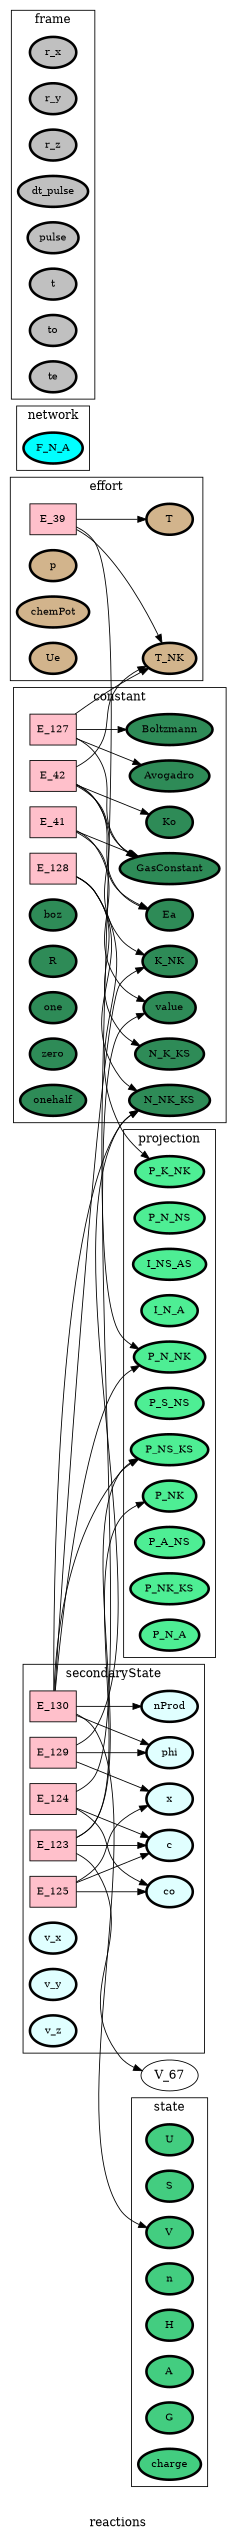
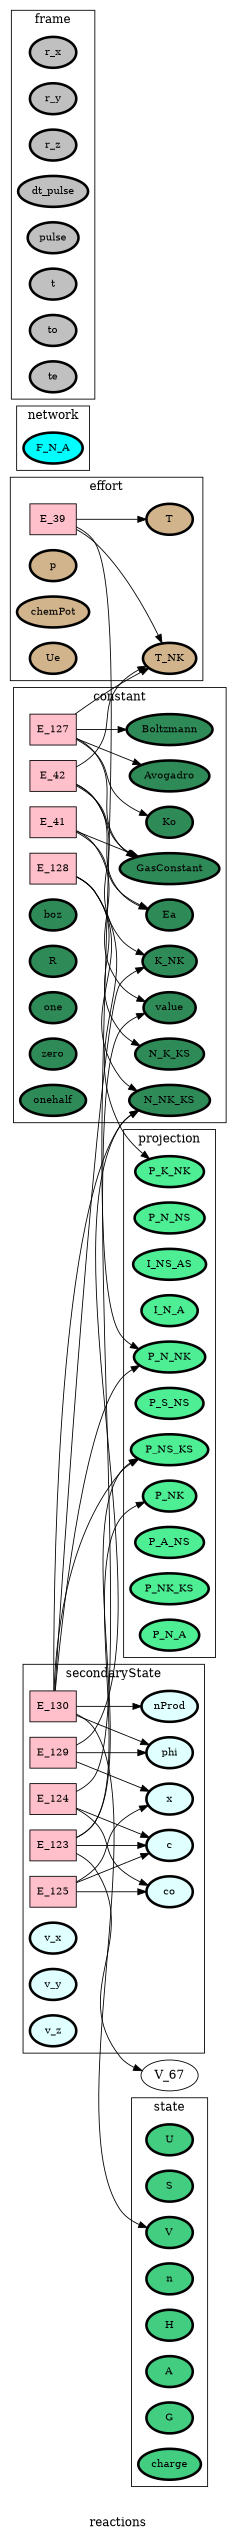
(115, 801) -> (116, 795)
